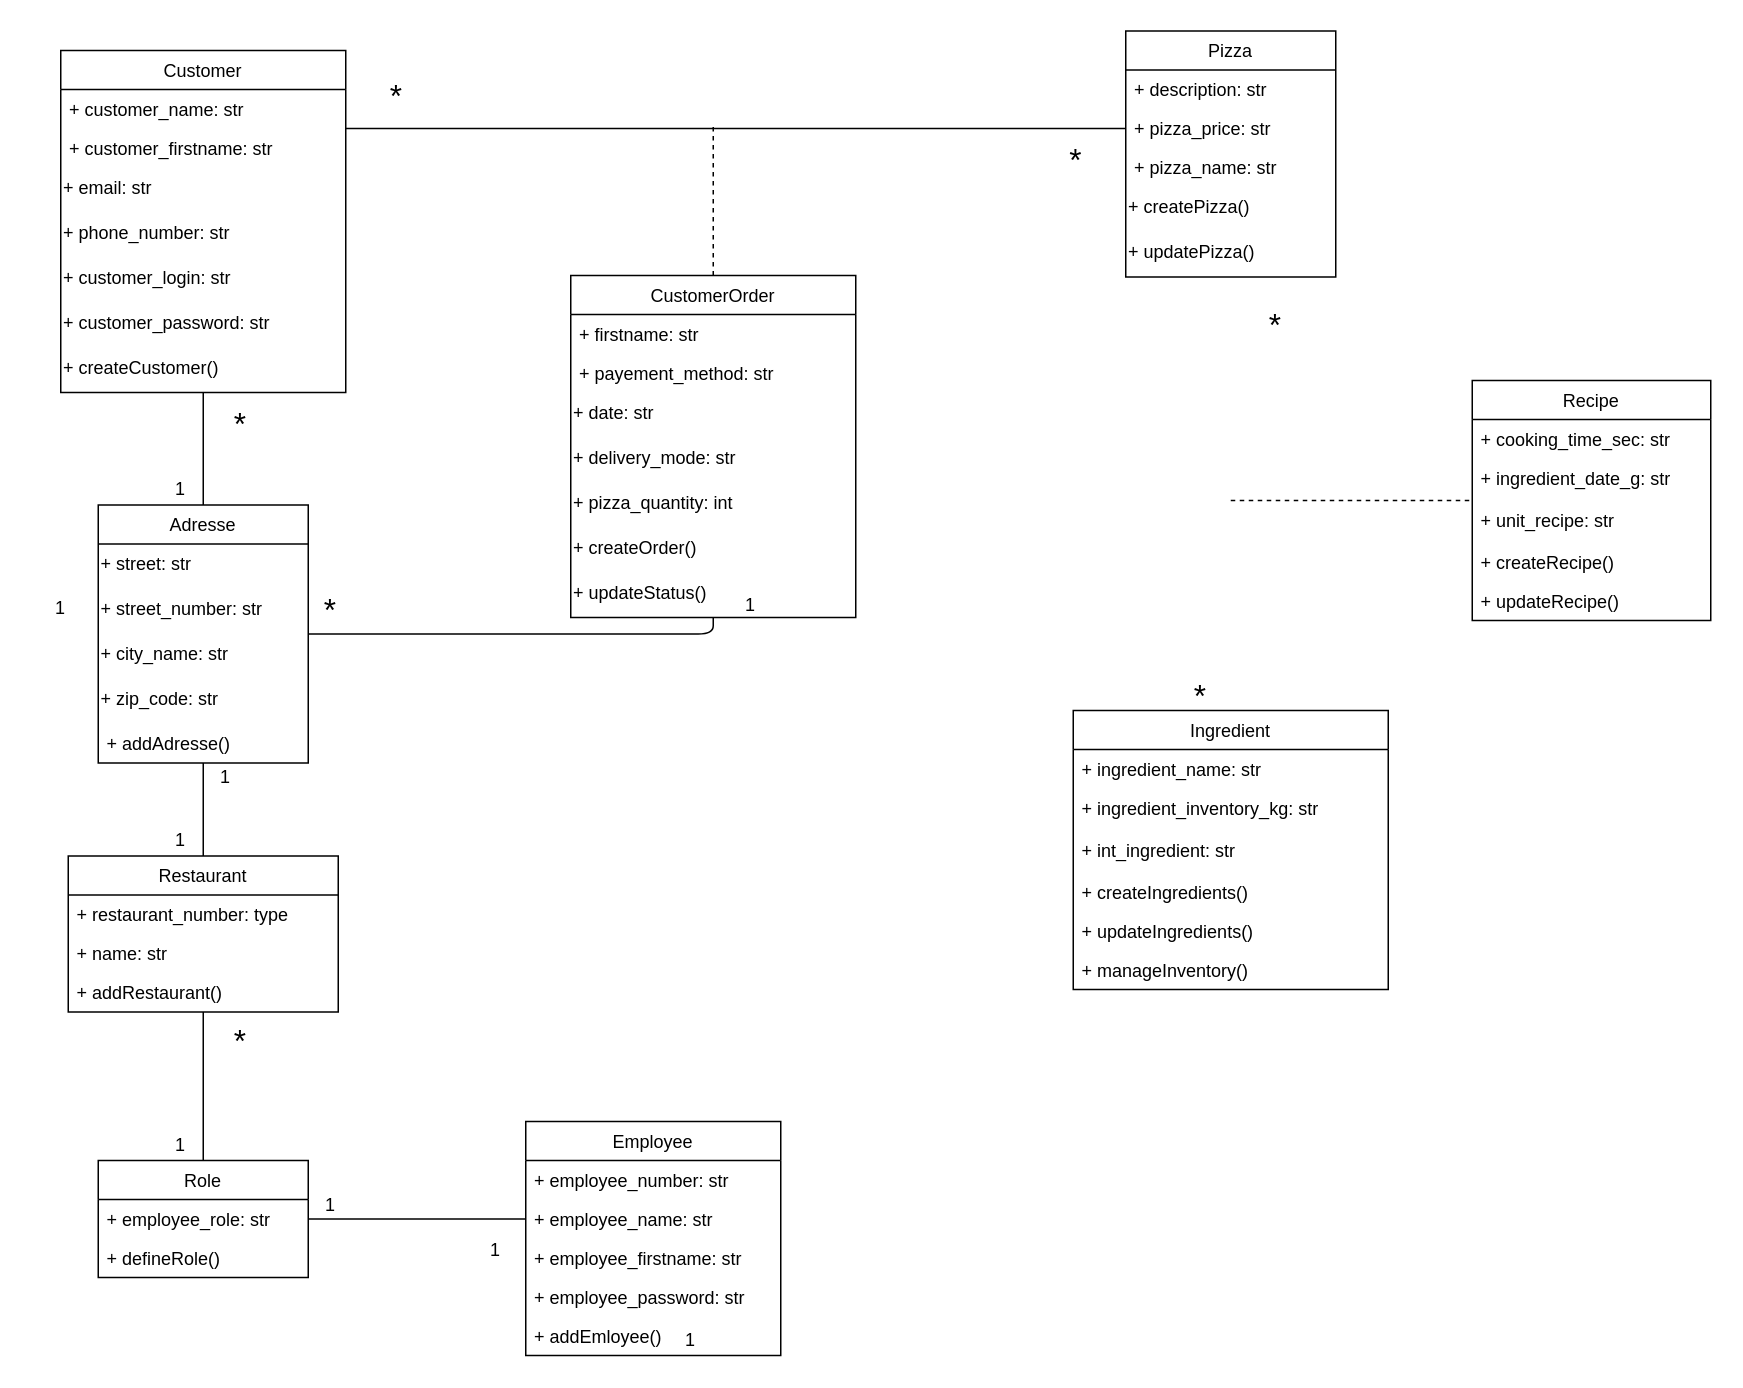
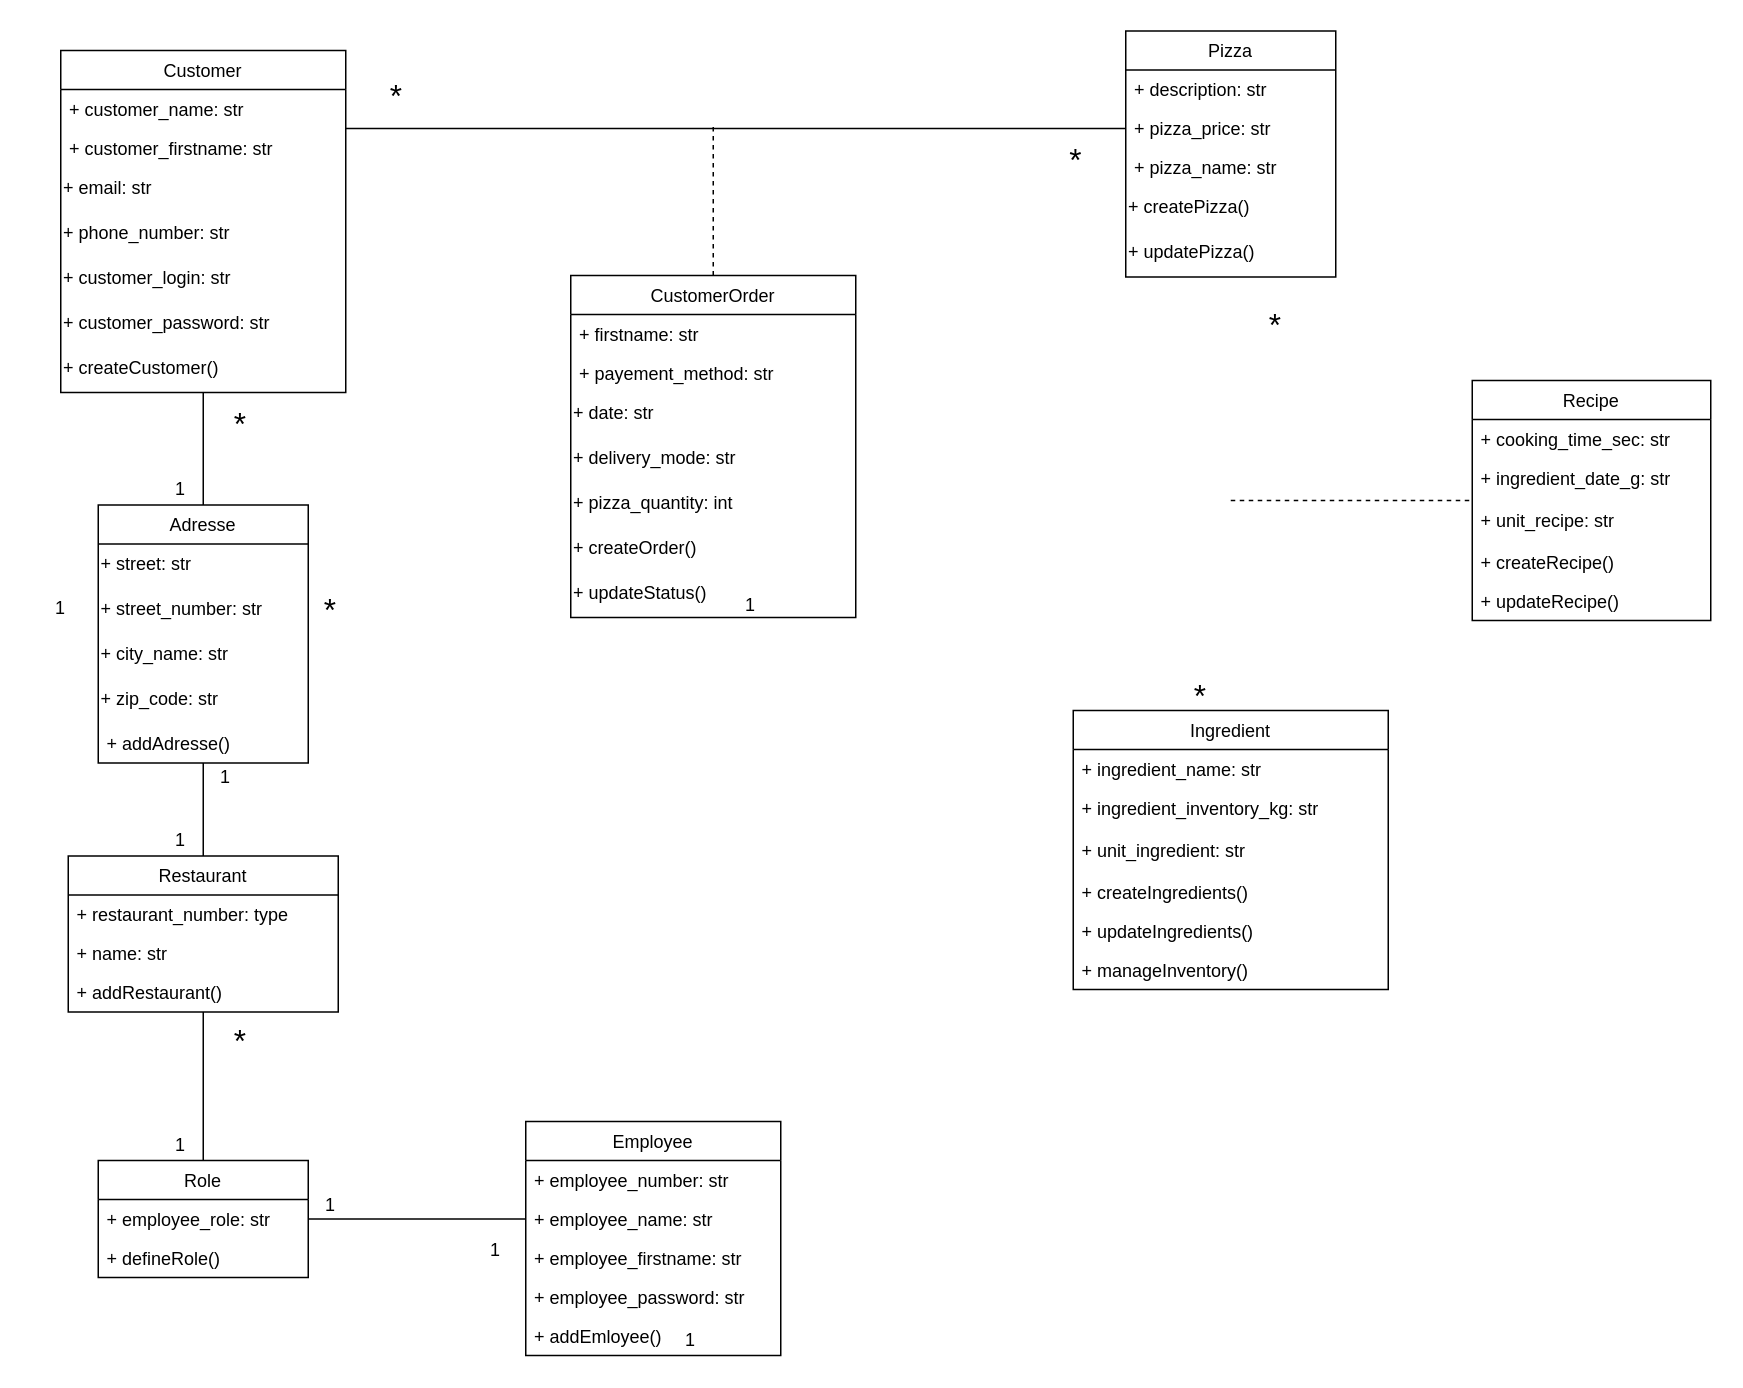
(514, 634) -> none
(1173, 851) -> (1178, 851)
